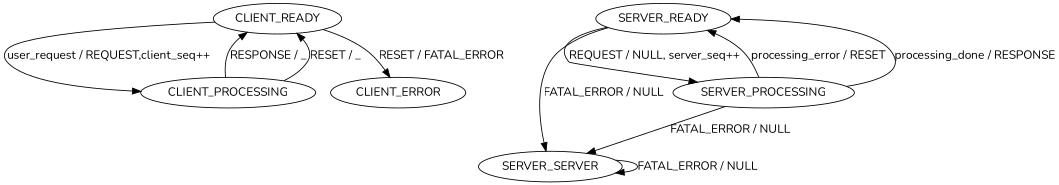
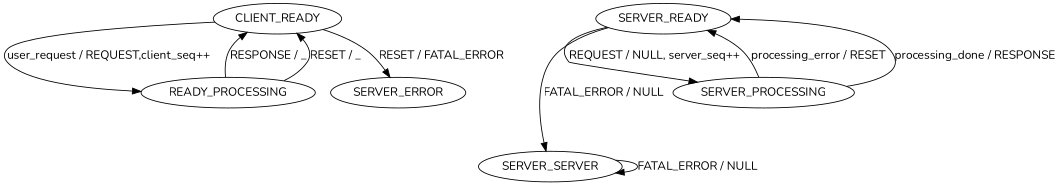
(228, 93) -> (228, 93)
(398, 93) -> (398, 93)
(660, 129) -> none
